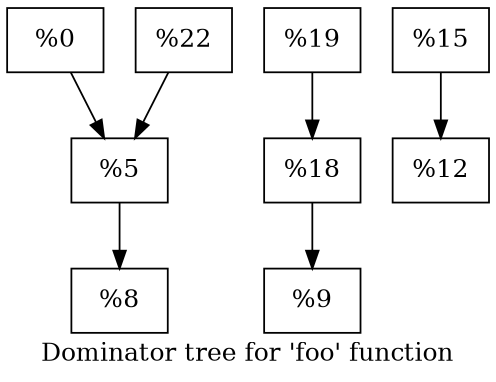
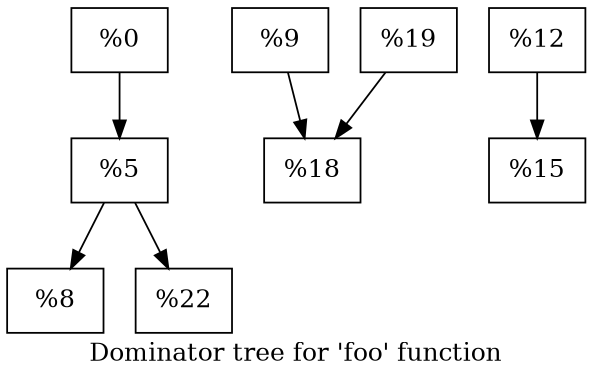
(441, 96) -> (537, 96)
(156, 97) -> (148, 228)
(312, 227) -> (294, 97)
